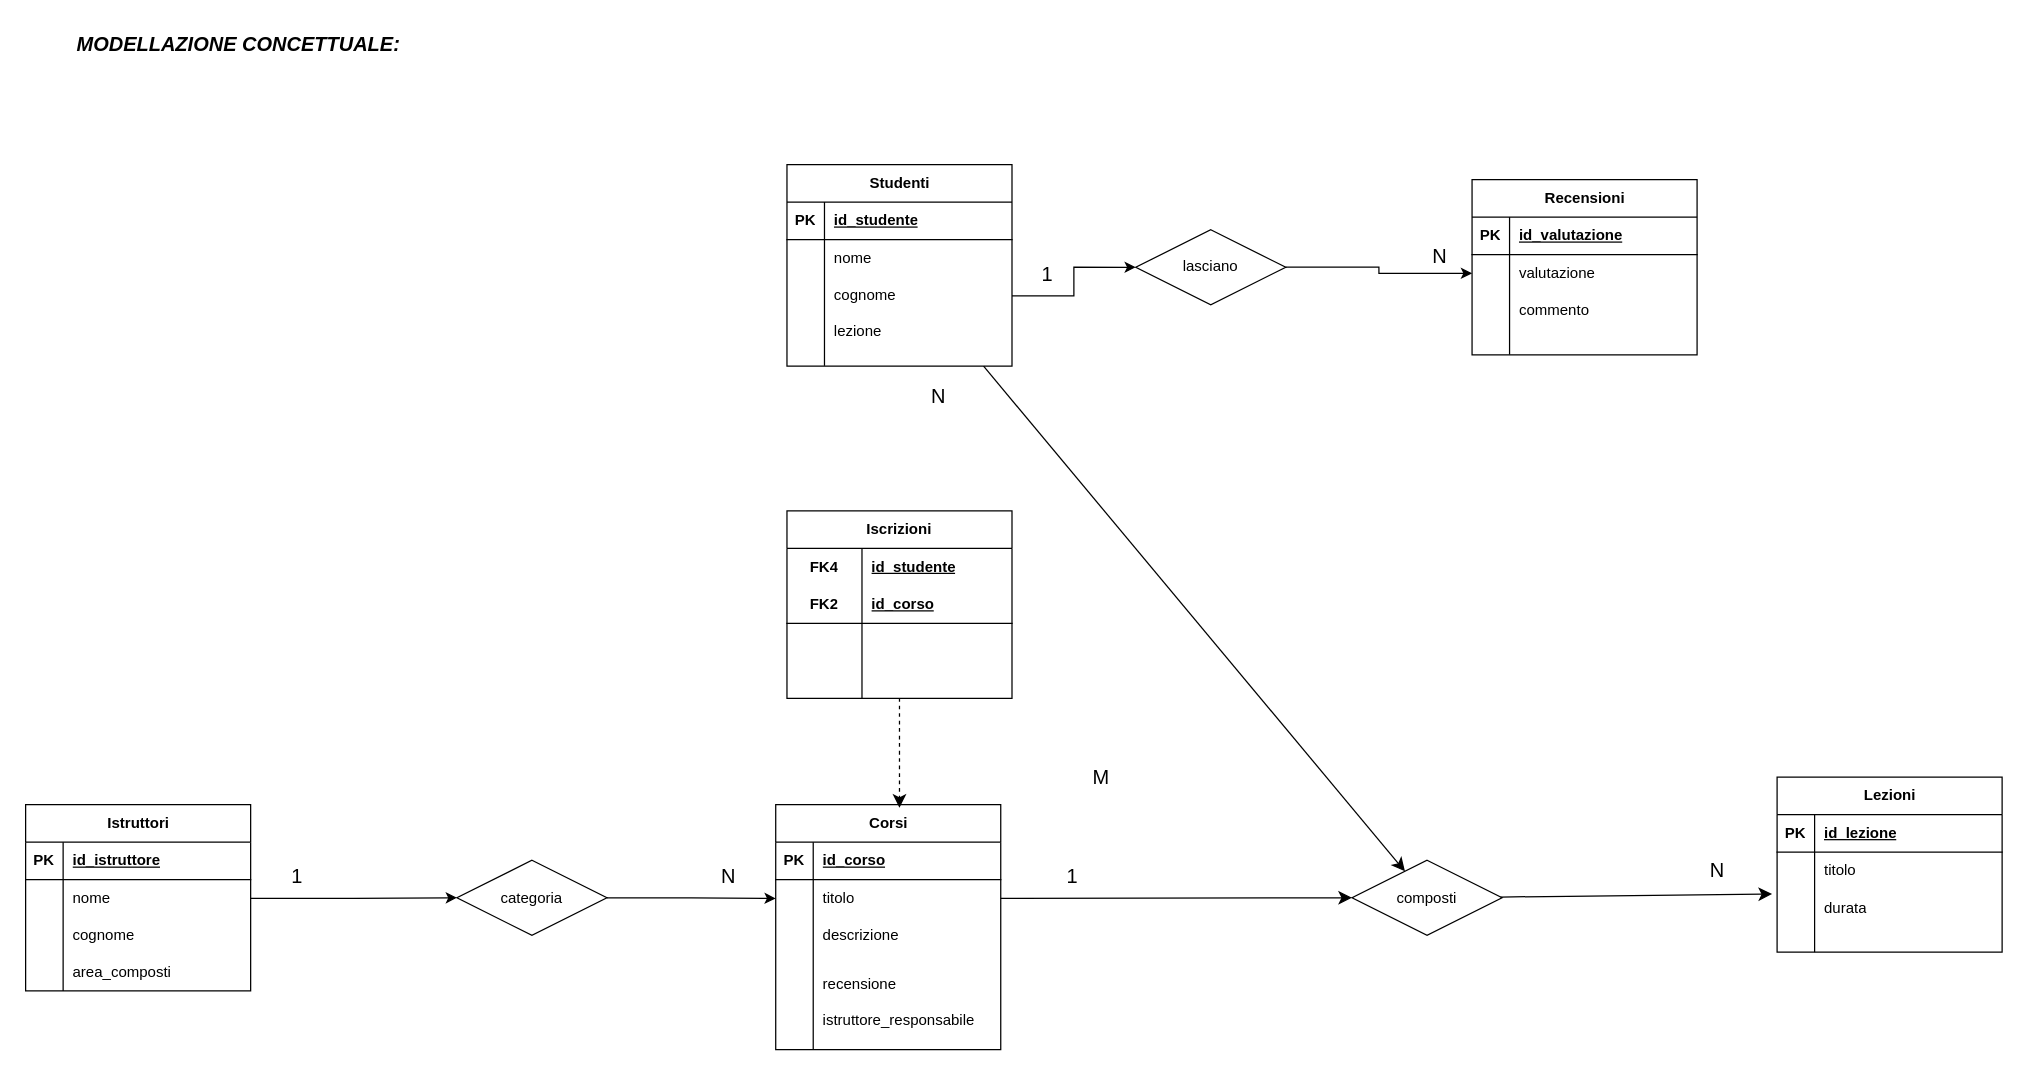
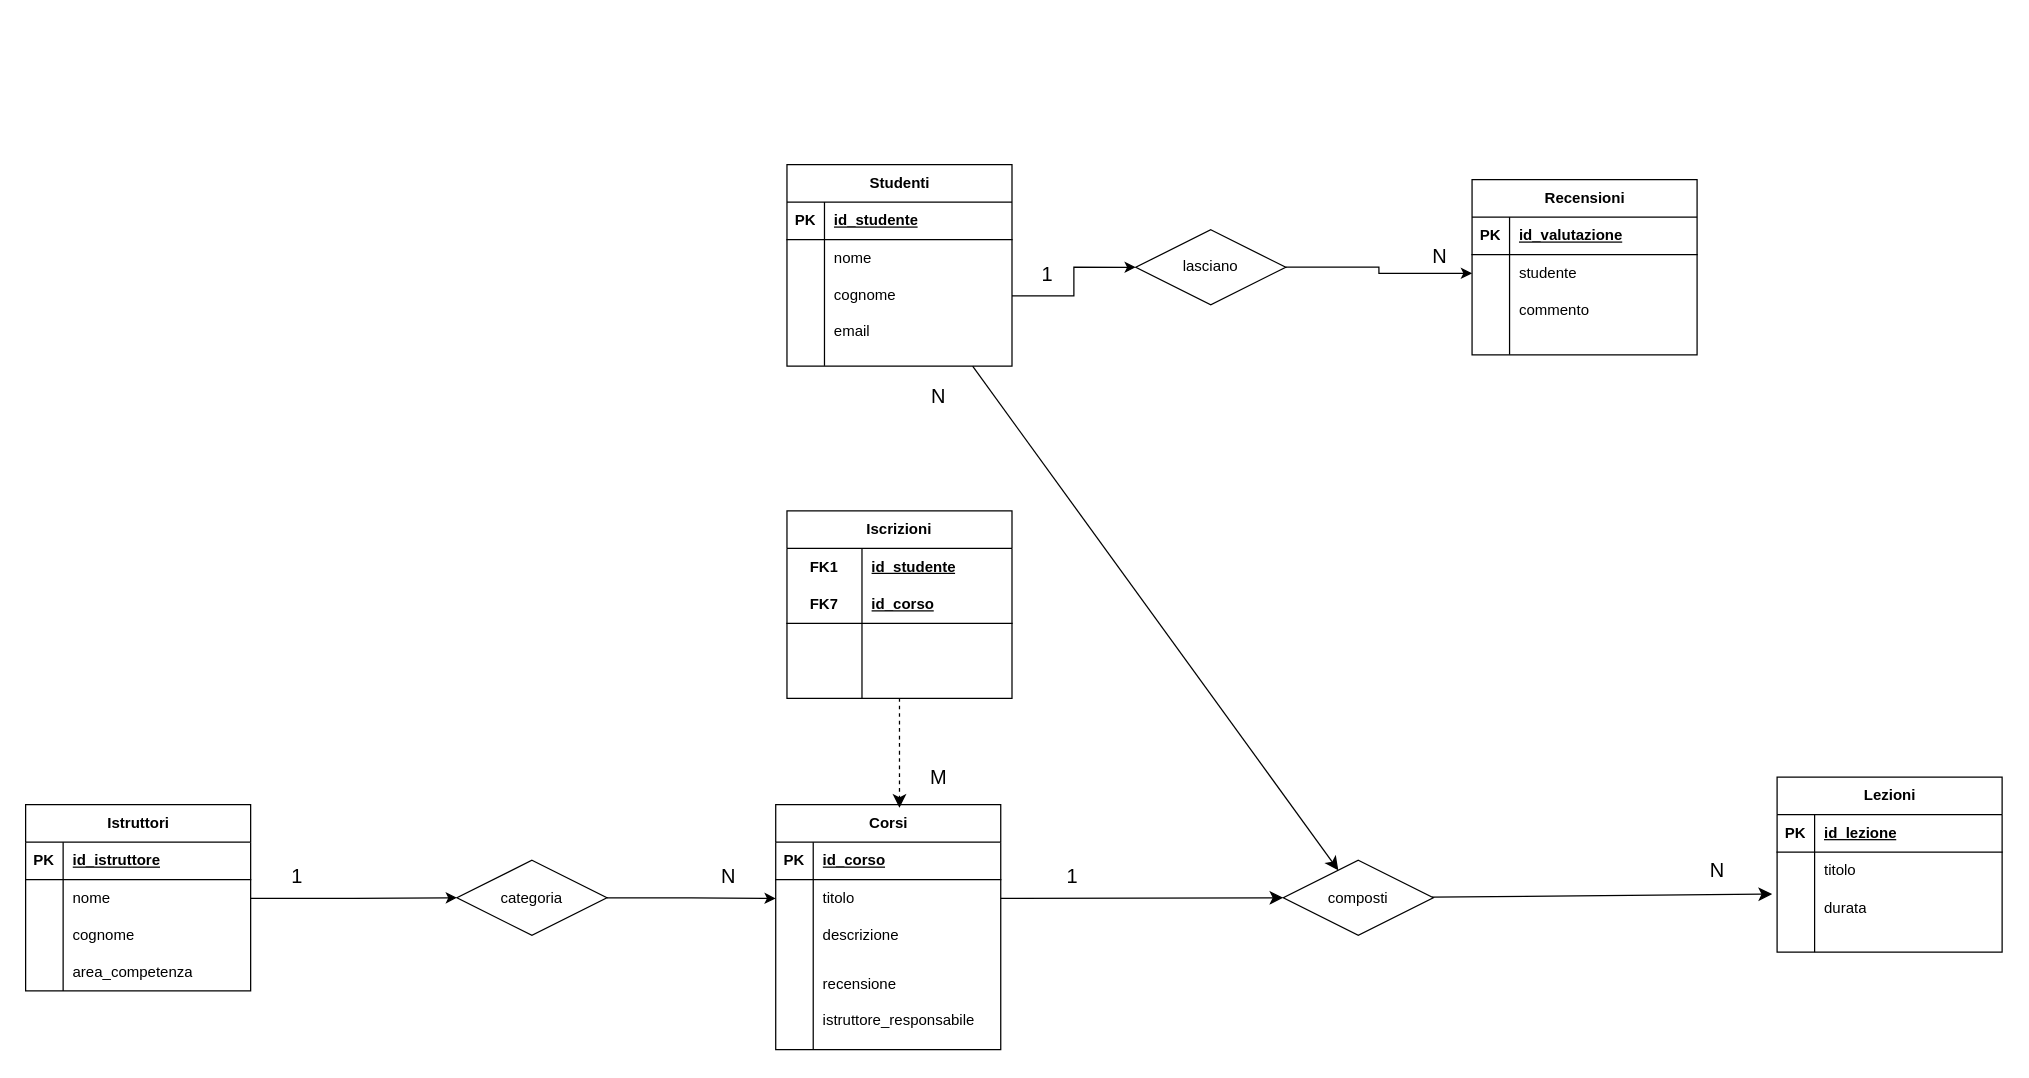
(239, 44) -> none
(1562, 273) -> (1553, 273)
(860, 341) -> (851, 341)
(824, 567) -> (824, 567)
(824, 604) -> (824, 604)
(1101, 777) -> (939, 777)
(1427, 898) -> (1358, 898)
(126, 972) -> (136, 972)
